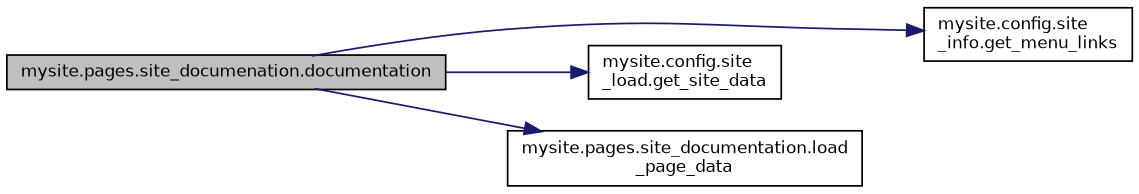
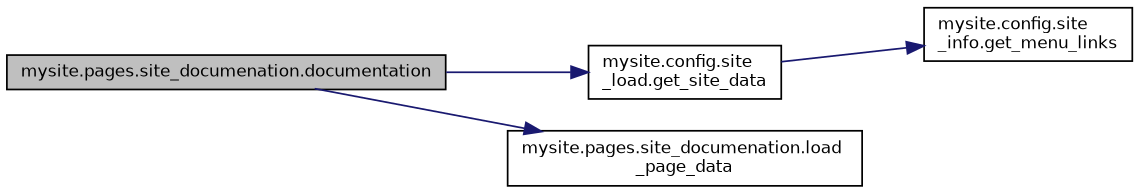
(608, 24) -> (844, 55)
(685, 158) -> (685, 158)
